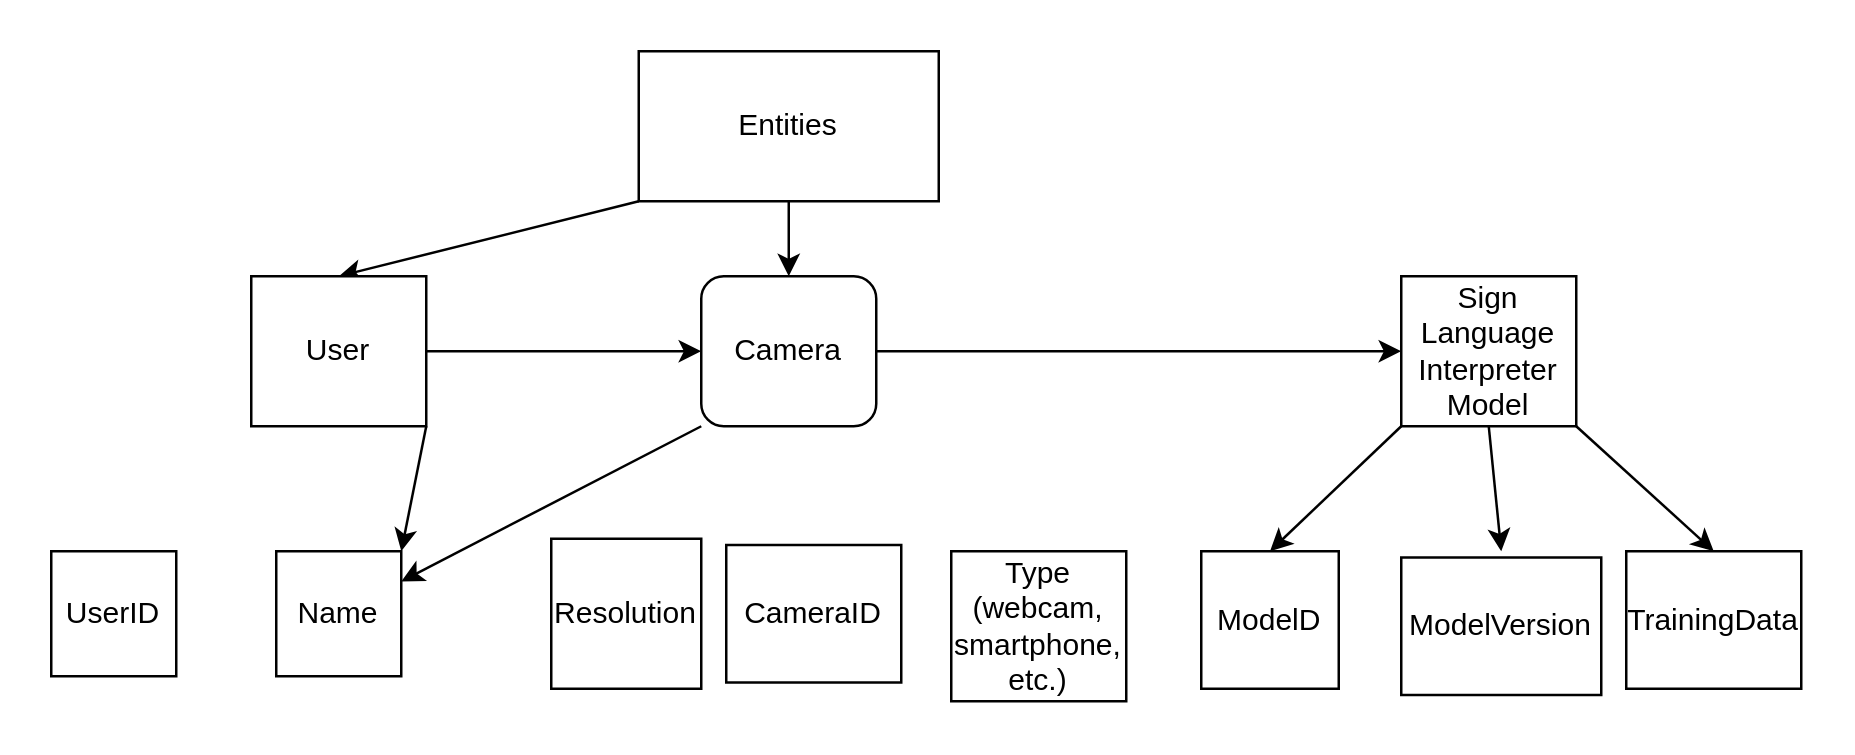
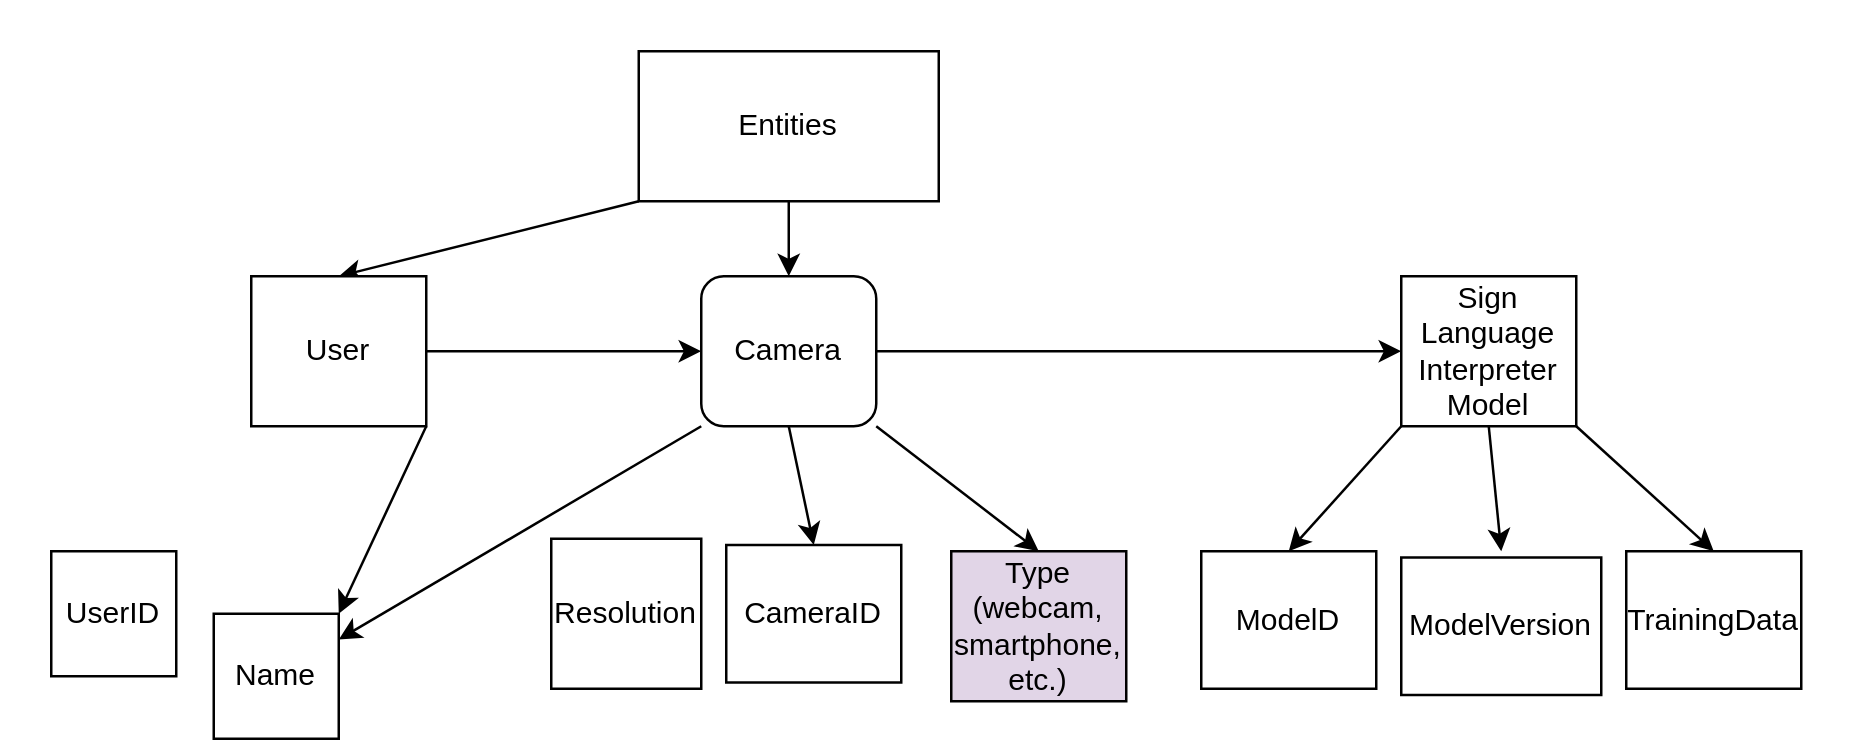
none -> (800, 477)
none -> (951, 484)
(339, 614) -> (276, 676)
(1270, 620) -> (1289, 620)
(1039, 626) -> (1039, 626)
